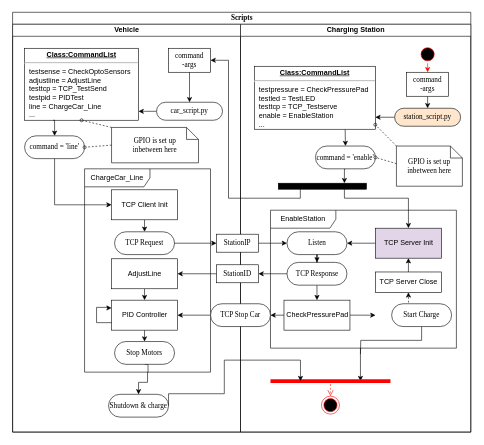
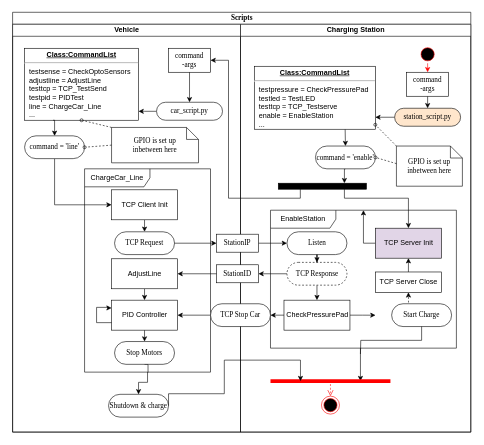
(363, 243) -> (363, 230)
(317, 274) -> (317, 274)
